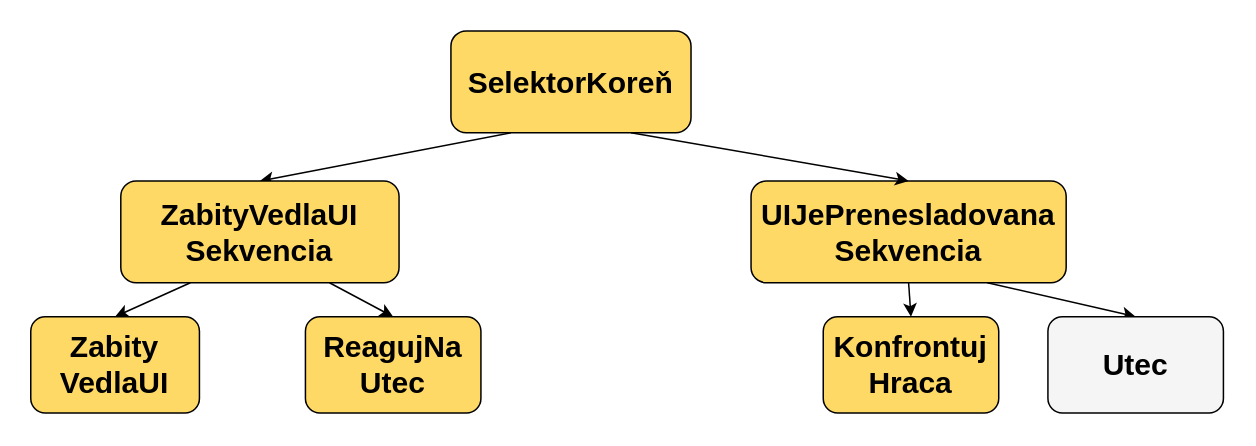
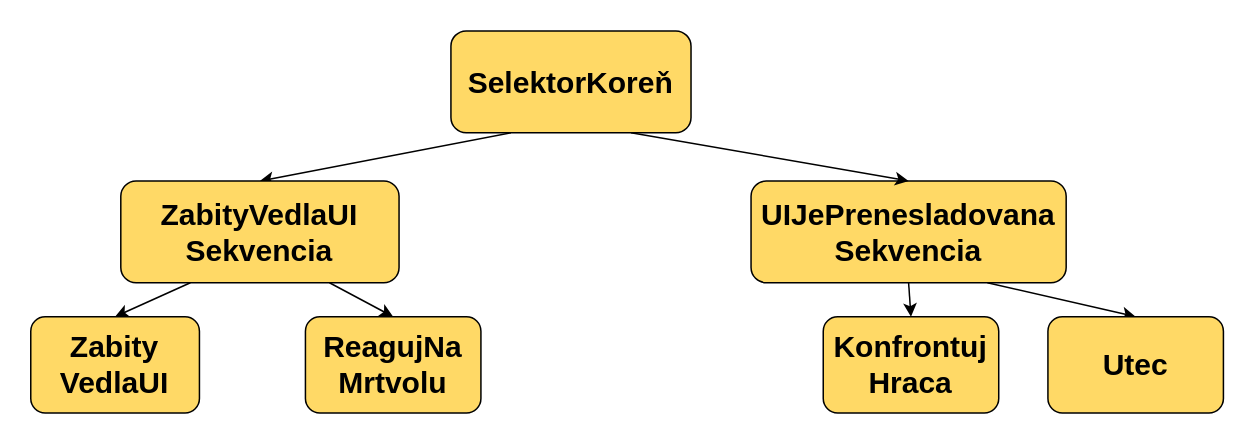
(393, 364) -> (393, 364)
(1135, 364) -> (1135, 364)
